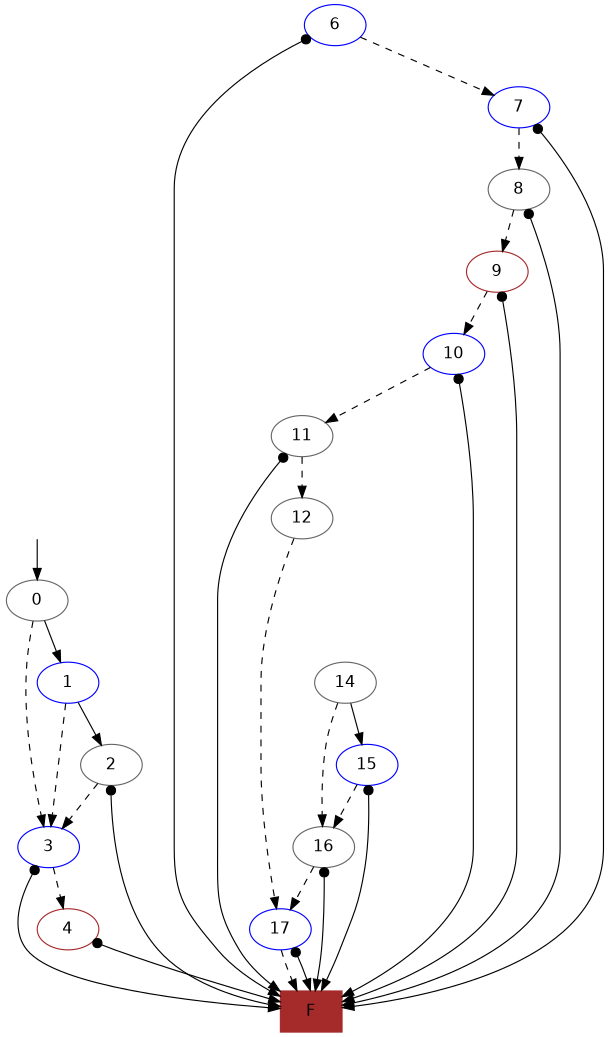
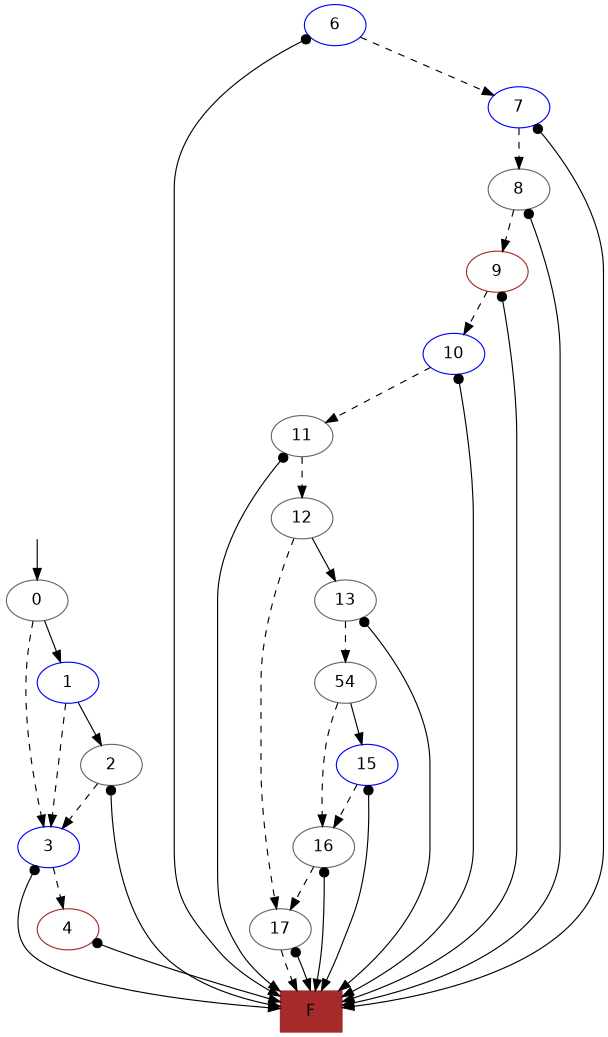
none -> (345, 601)
(345, 683) -> (345, 683)
(280, 929) -> (280, 929)
